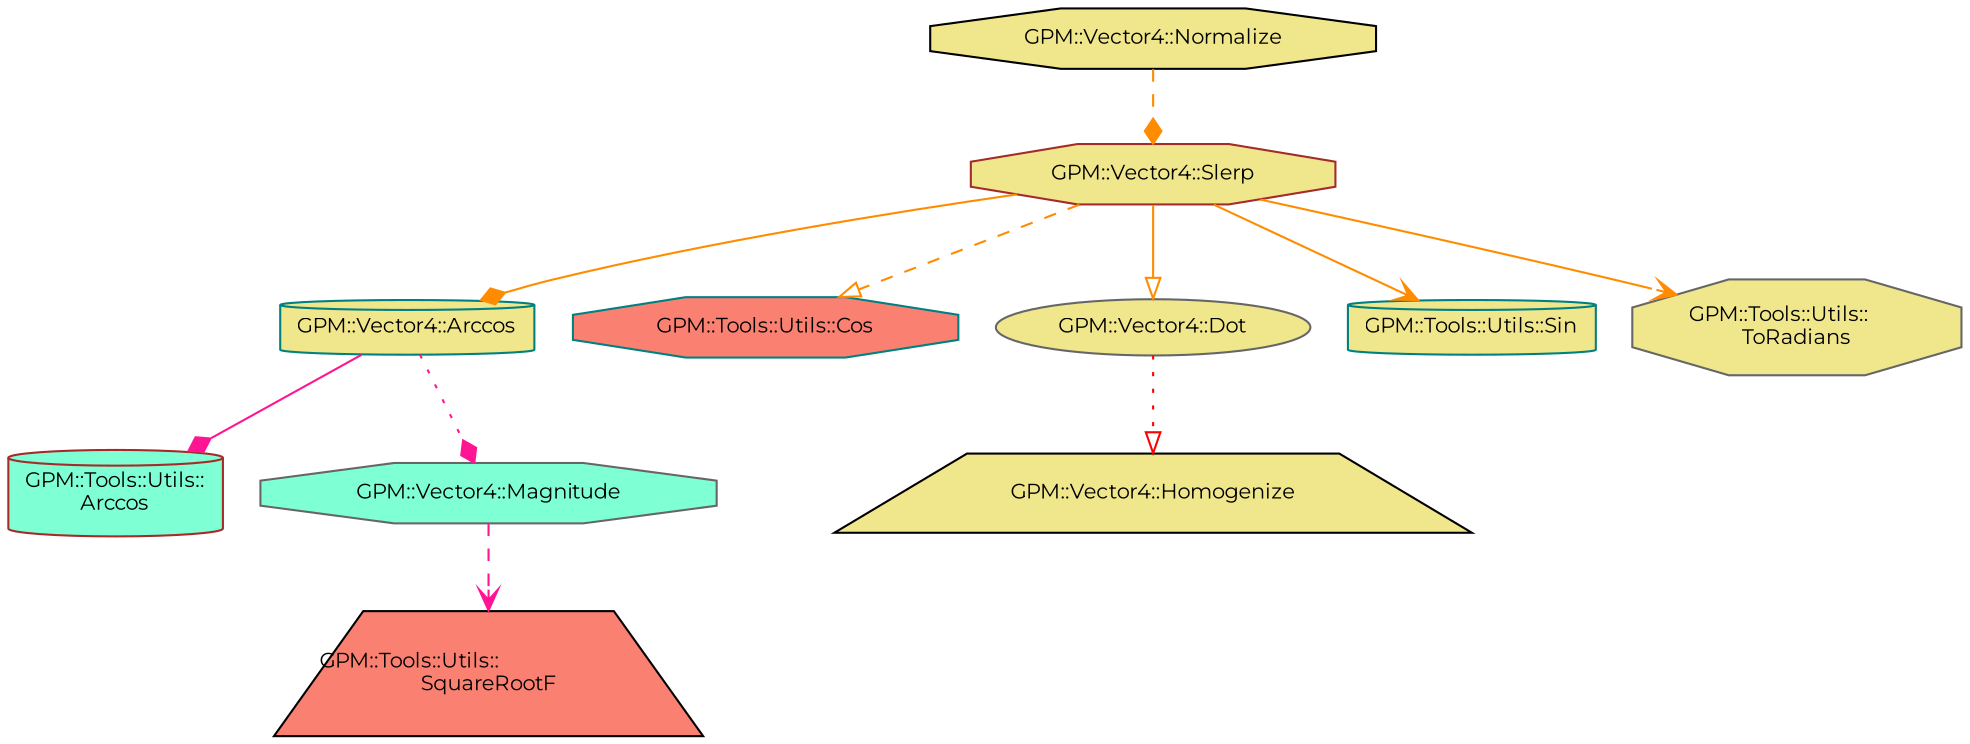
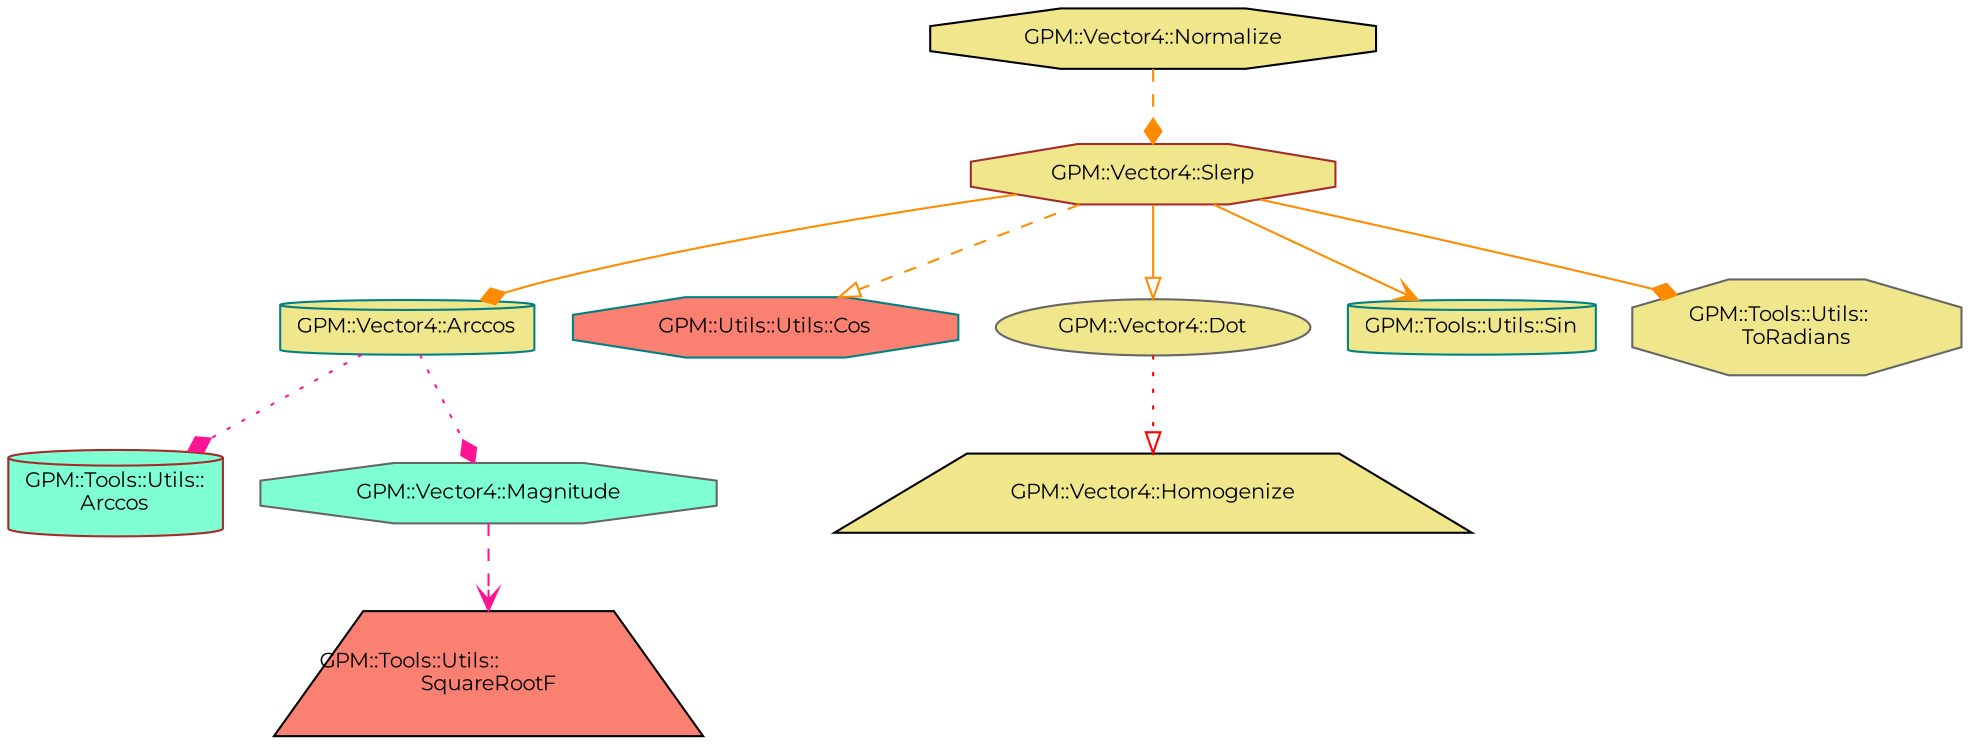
(1456, 243) -> (1456, 243)
(766, 327) -> (766, 327)
(286, 396) -> (286, 396)
